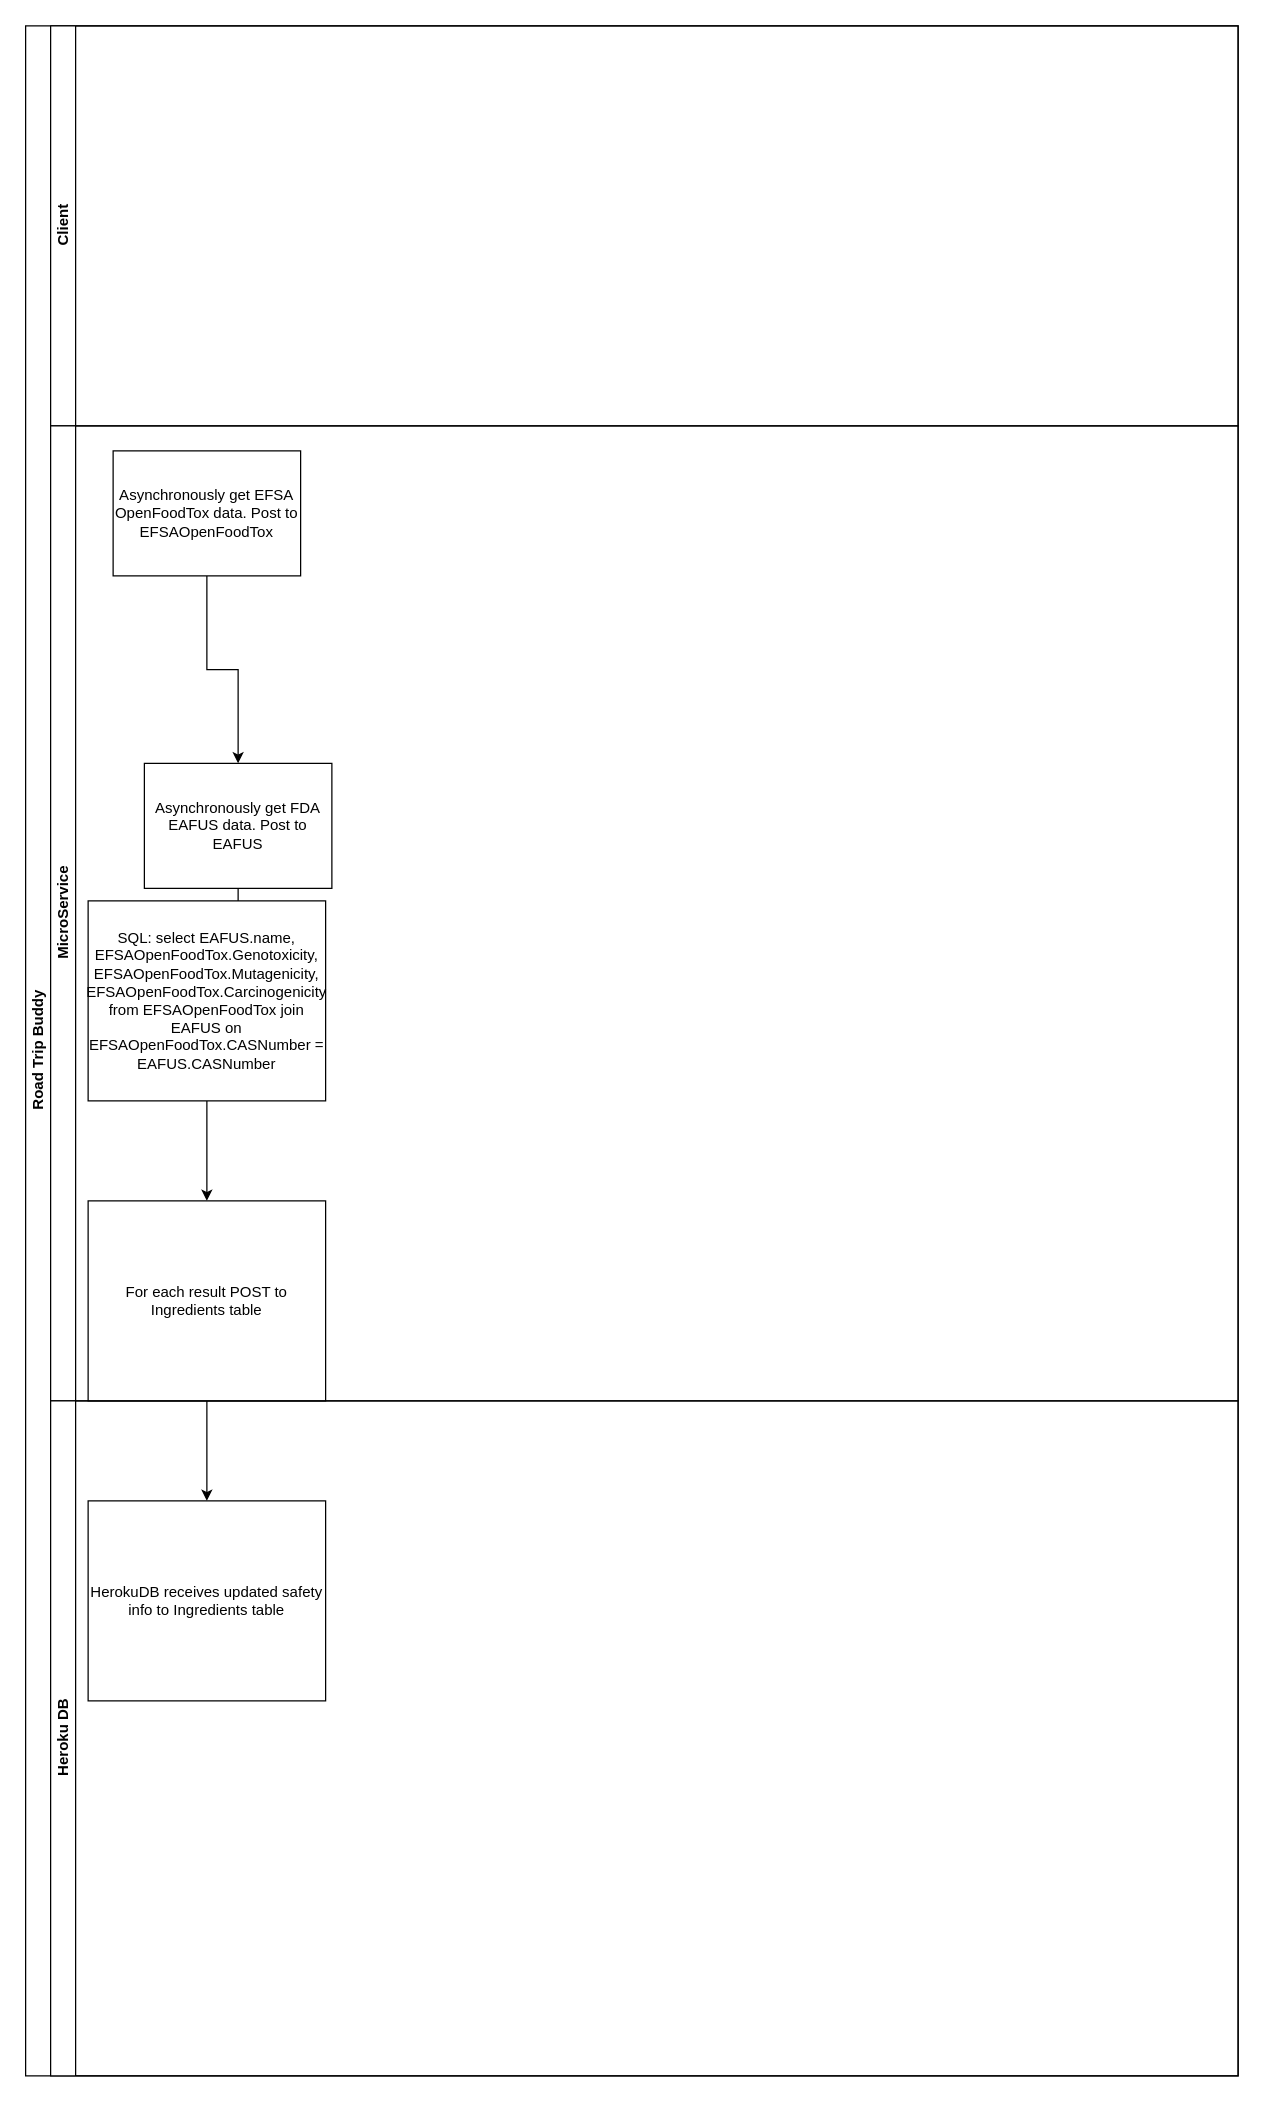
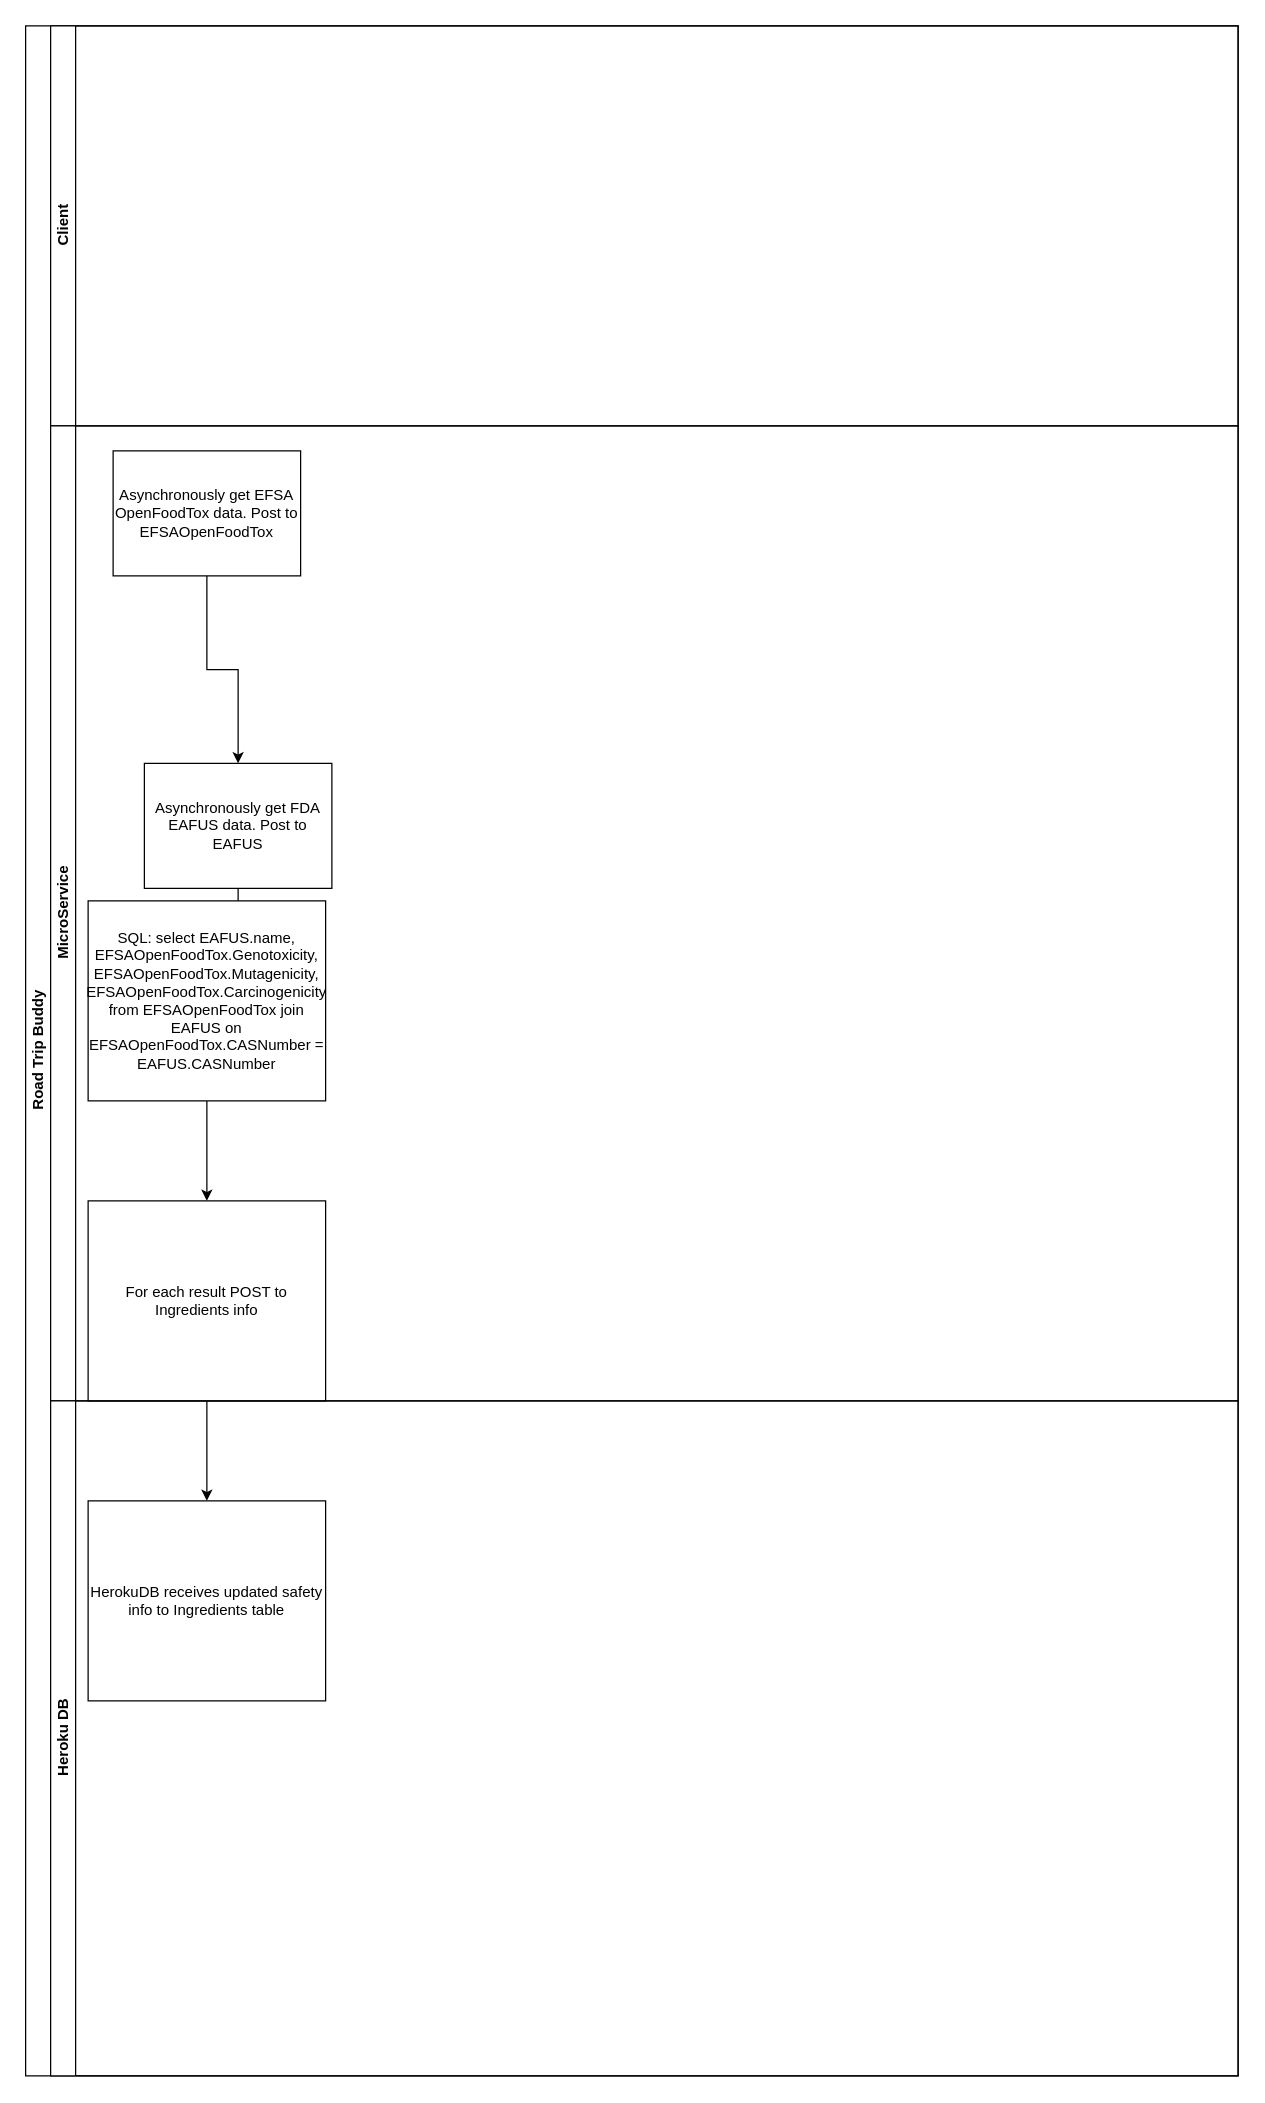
(207, 1301) -> (207, 1301)
